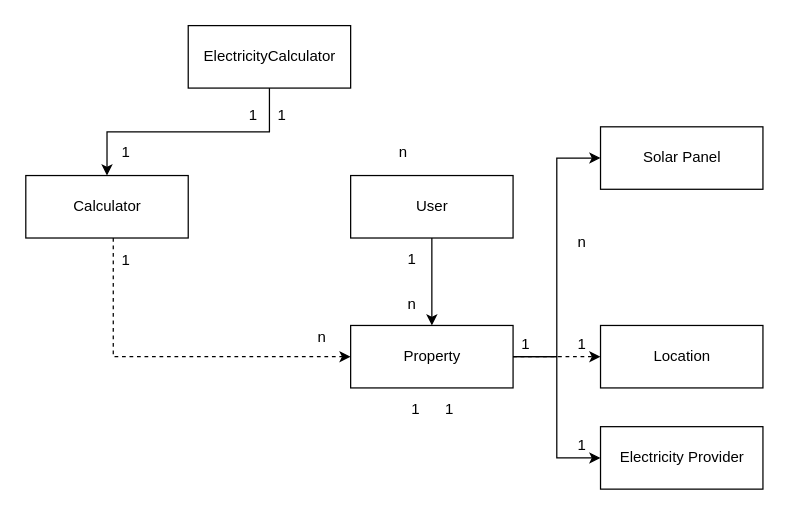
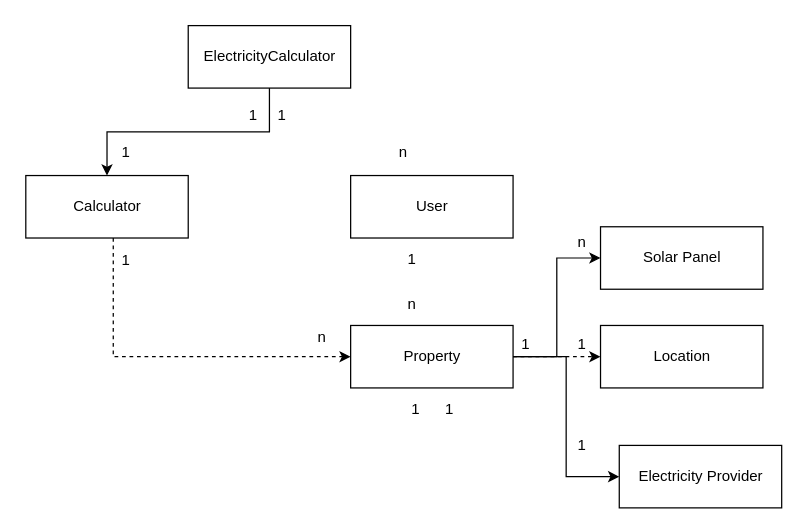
(682, 158) -> (682, 258)
(432, 277) -> none
(682, 458) -> (701, 477)
